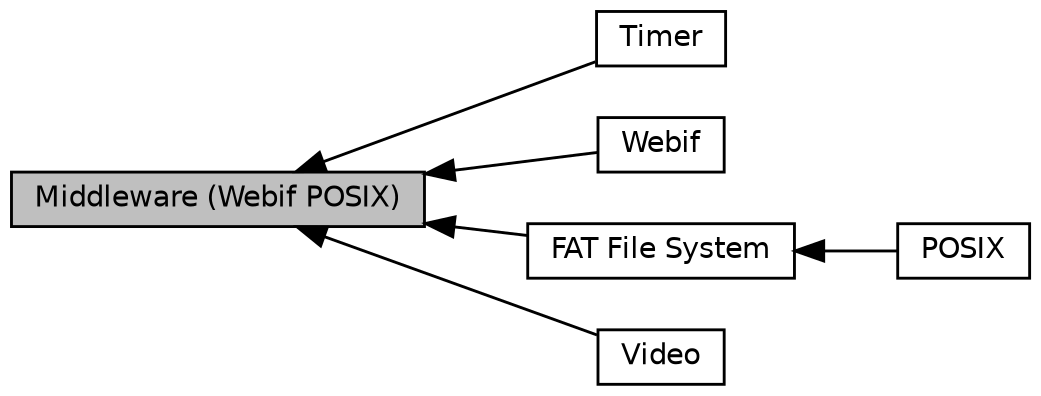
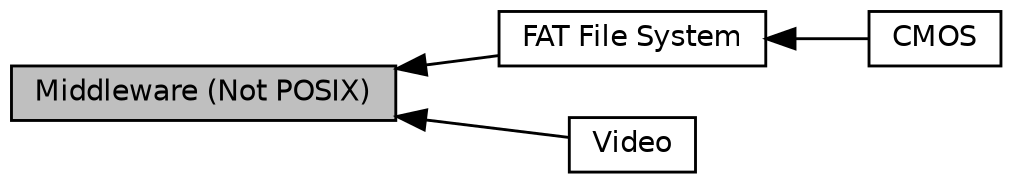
(661, 39) -> none
(661, 145) -> none
(218, 199) -> (204, 93)
(964, 251) -> (935, 39)
